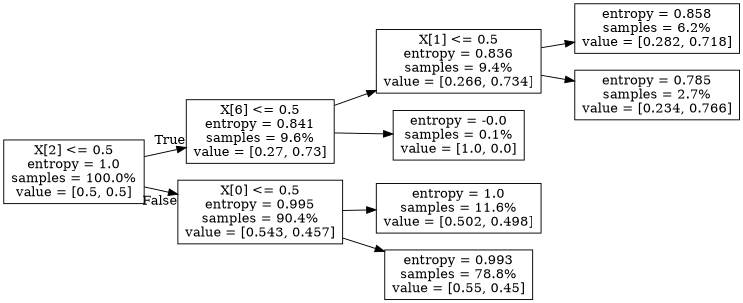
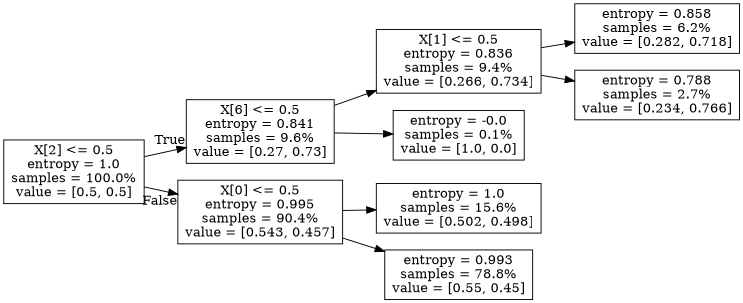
(657, 95) -> (657, 95)
(459, 208) -> (459, 208)
